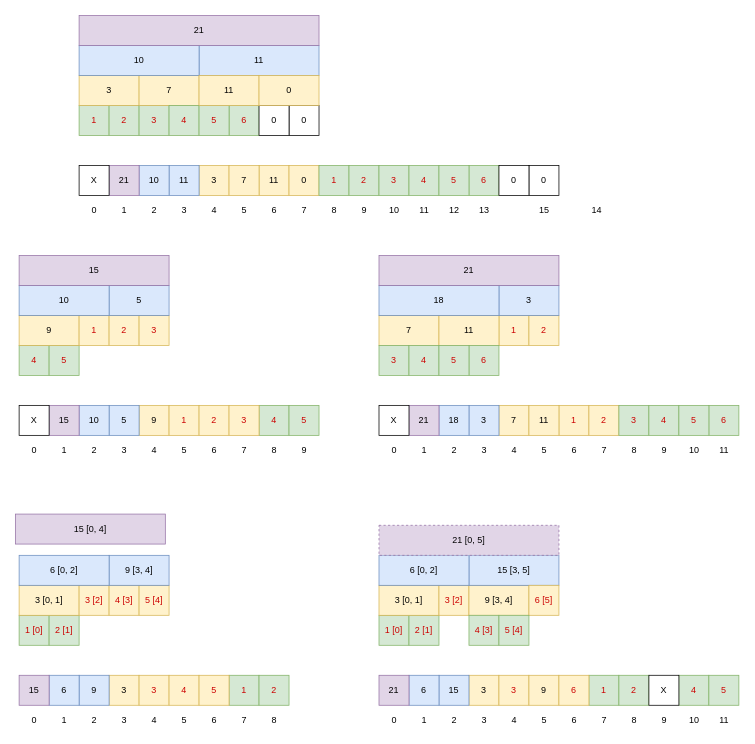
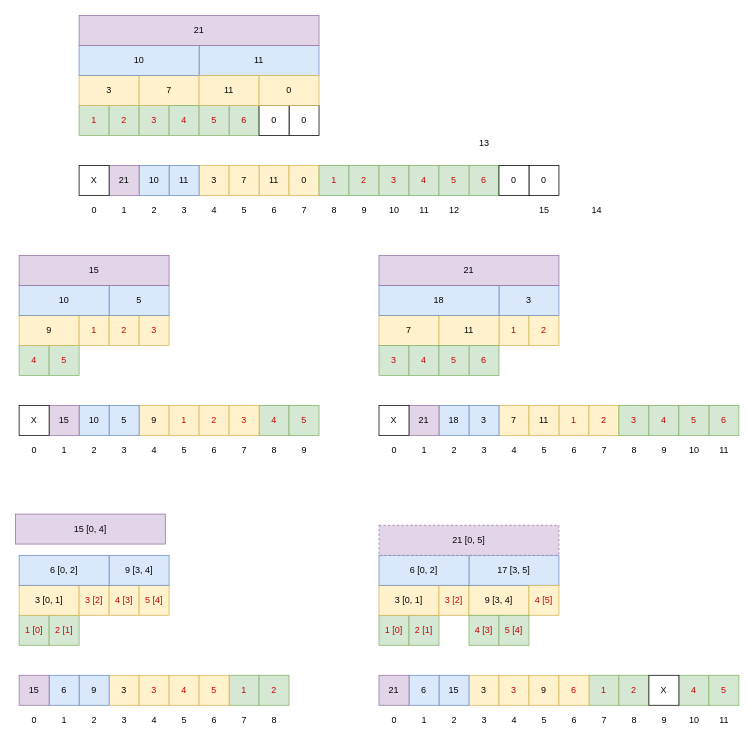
(484, 210) -> (484, 143)
(514, 570) -> (514, 570)
(544, 600) -> (544, 600)
